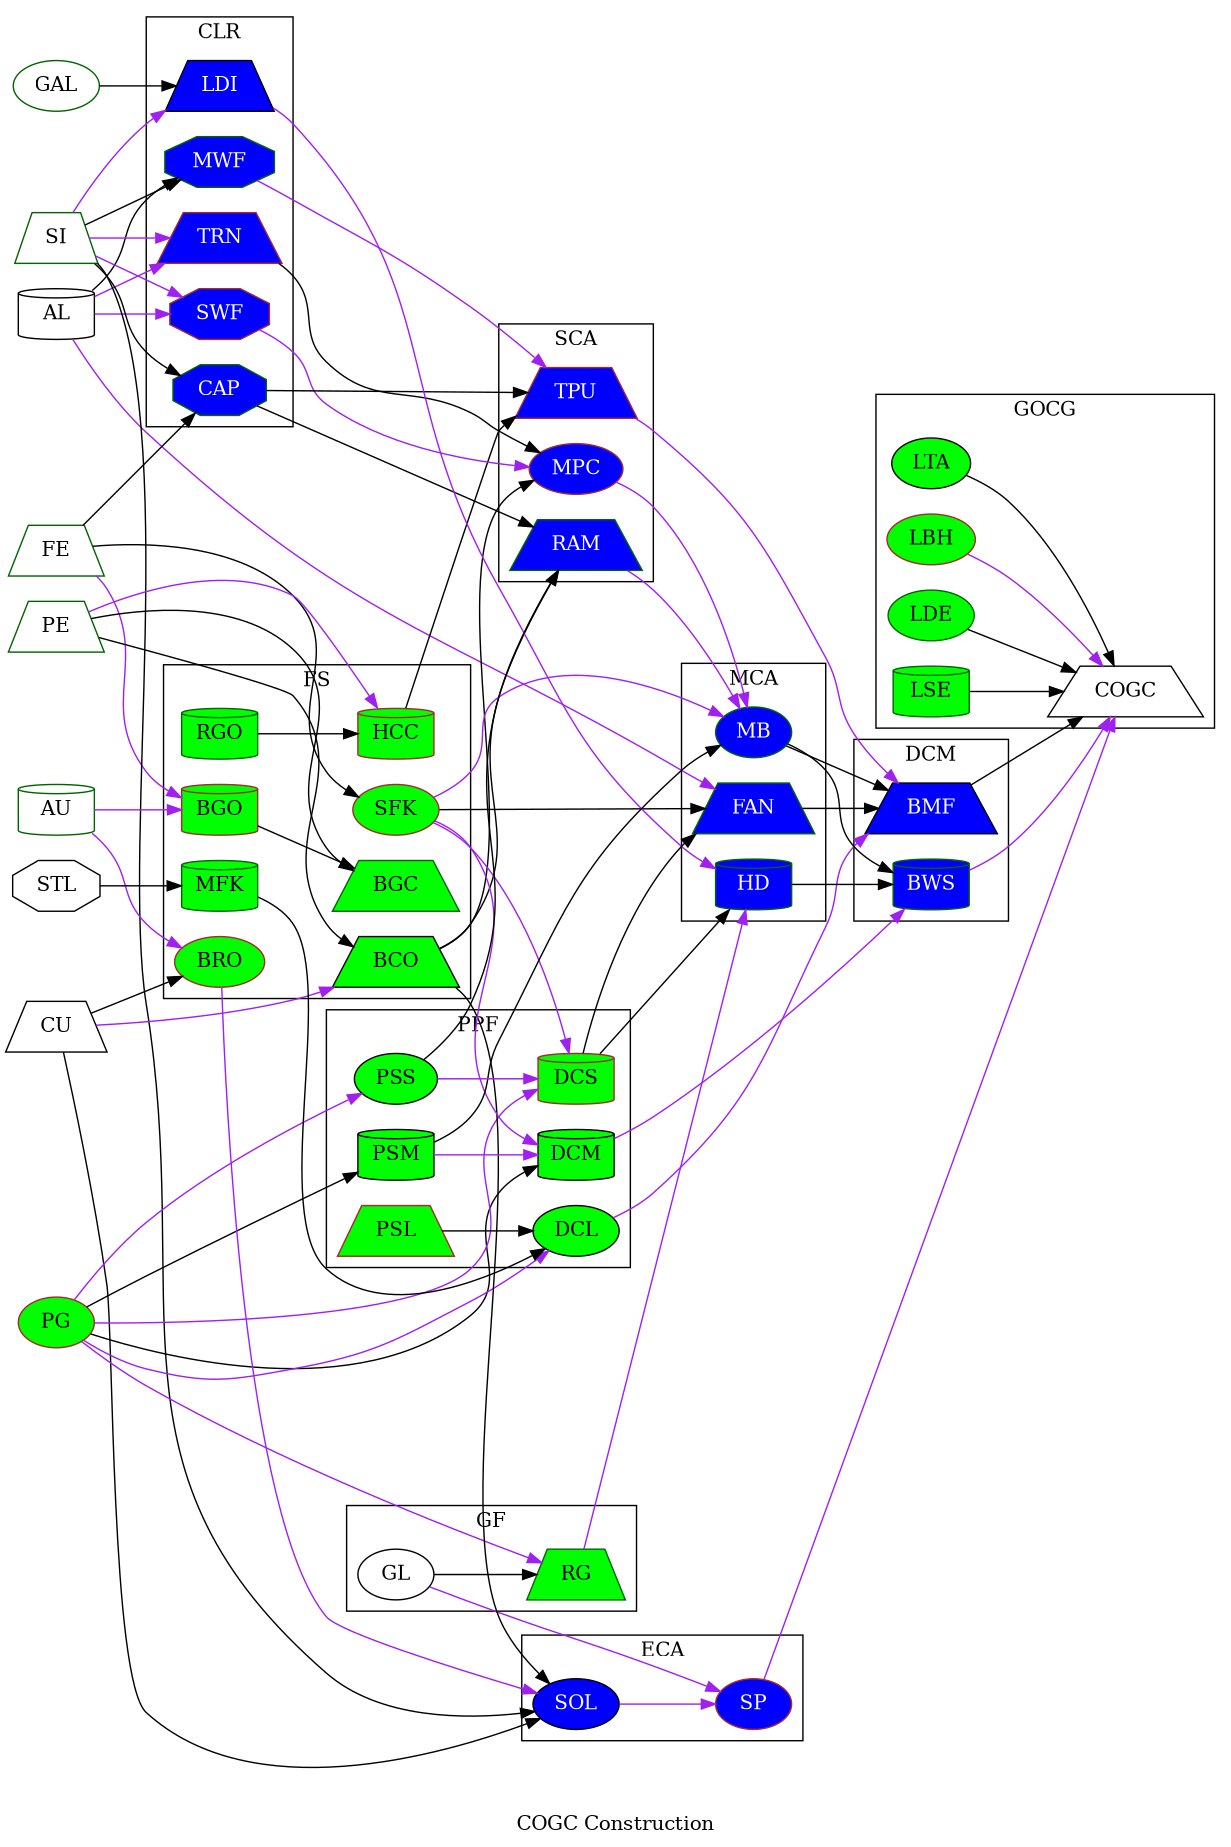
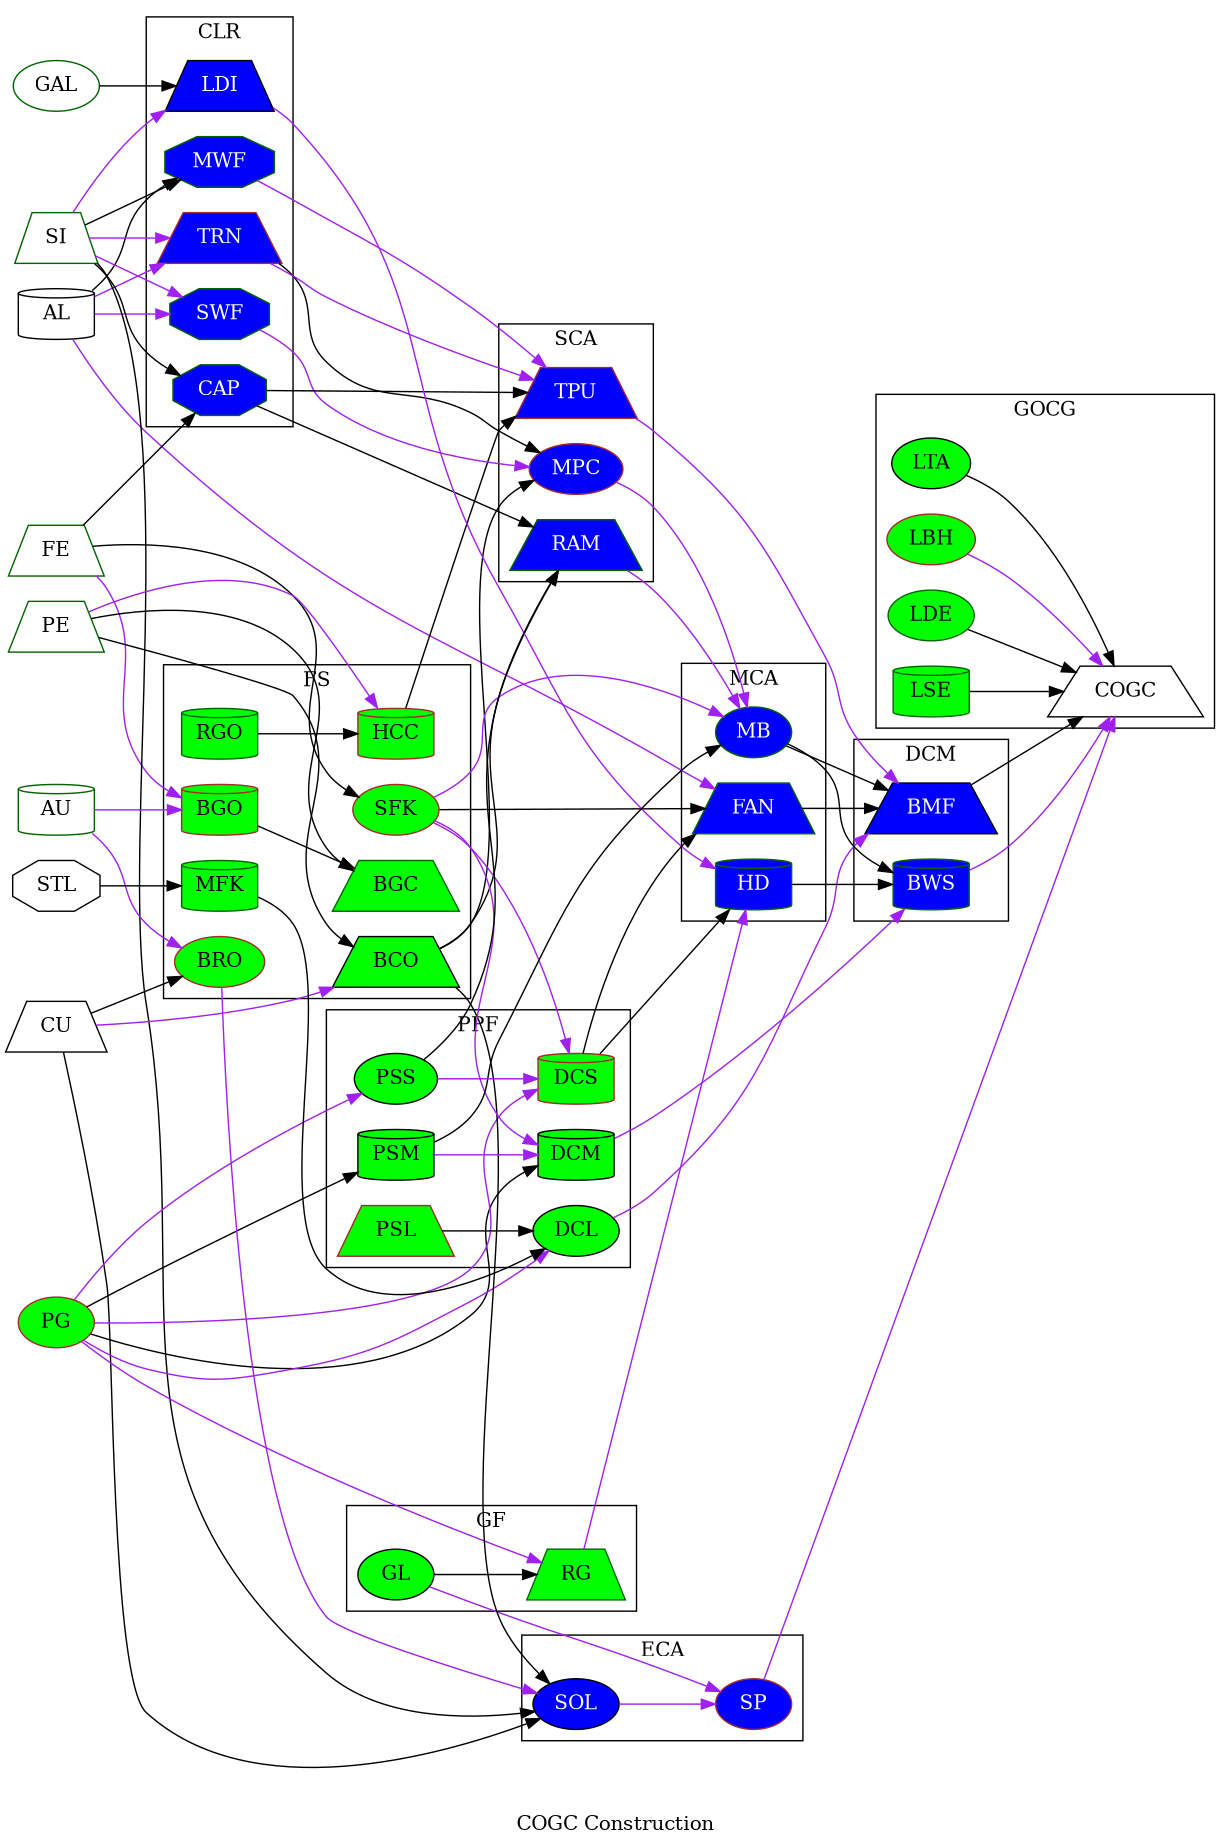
(220, 314) -> (220, 314)
none -> (392, 327)
(396, 1575) -> (396, 1575)
